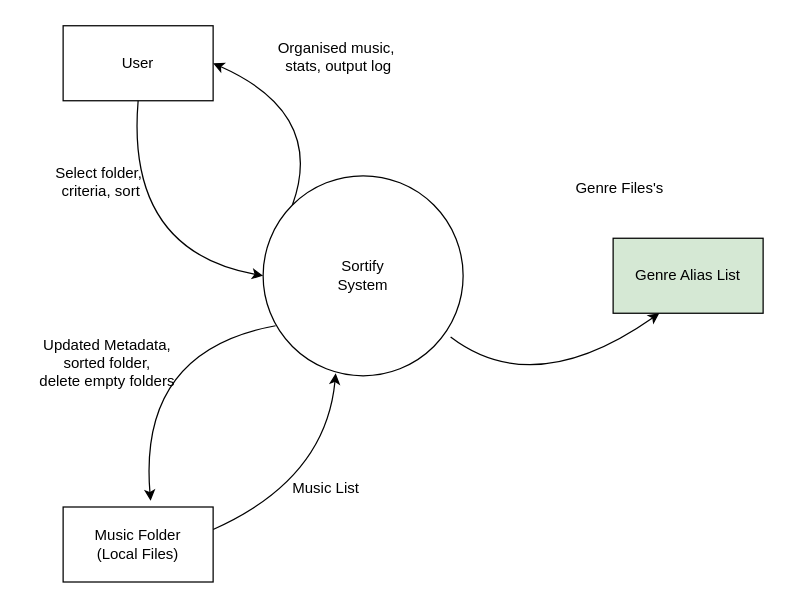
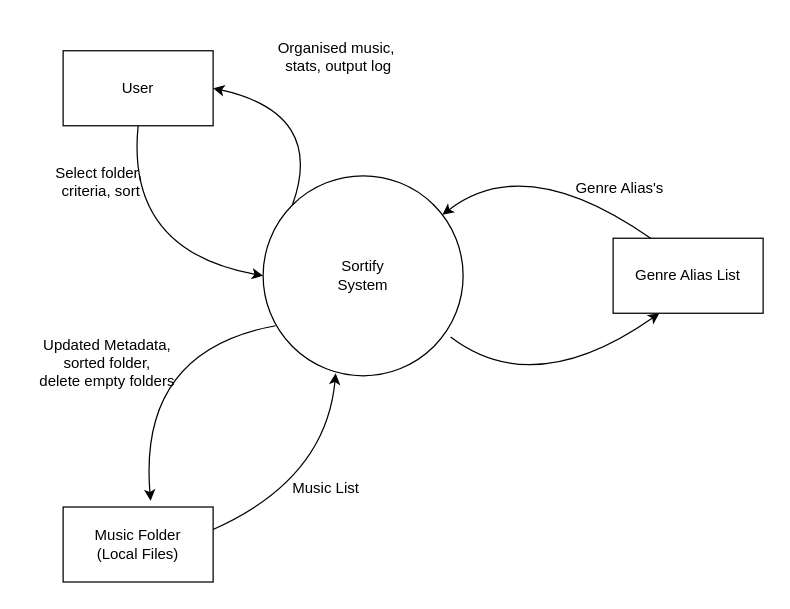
(138, 63) -> (138, 88)
(620, 188) -> (620, 188)
none -> (553, 191)
(688, 276) -> (688, 276)
